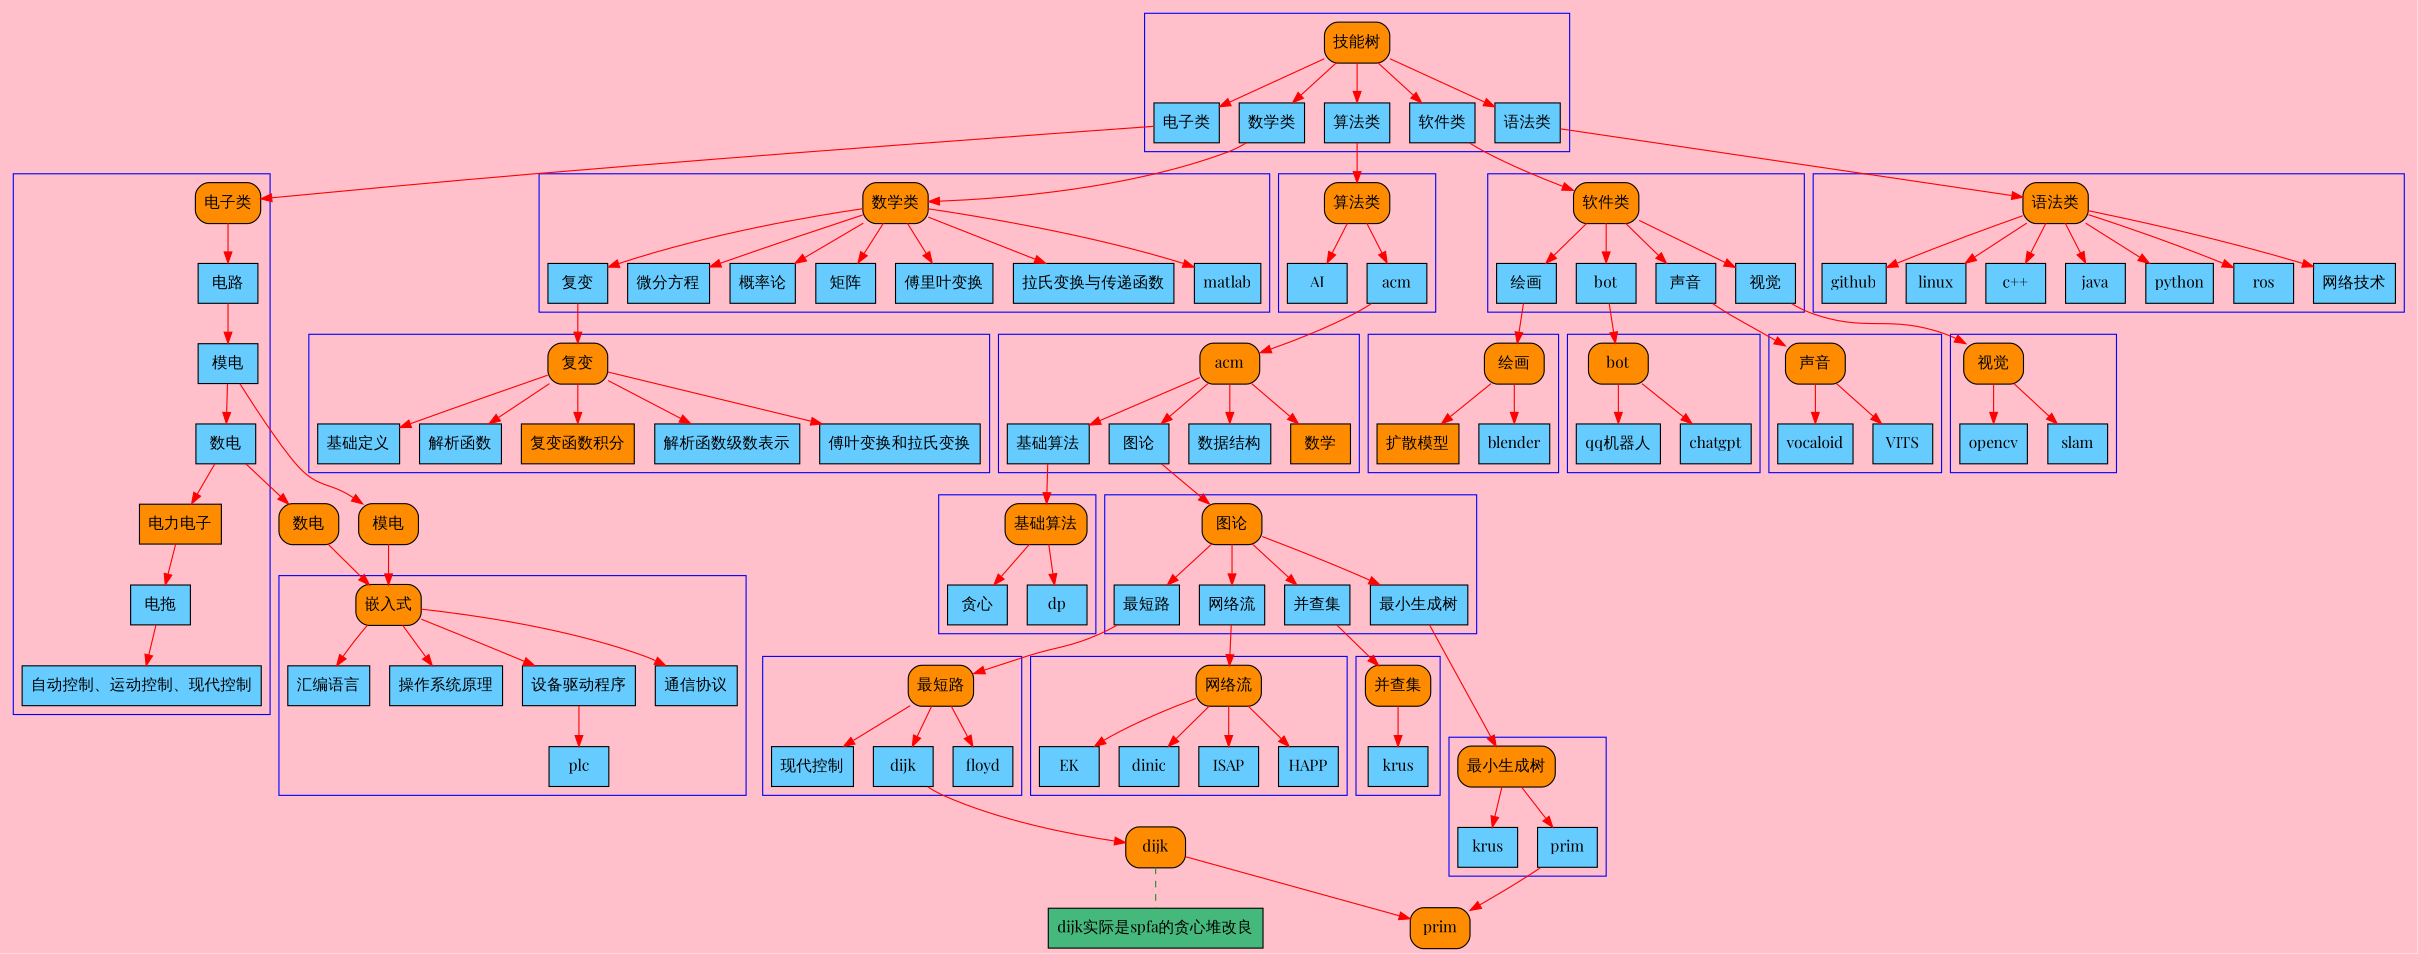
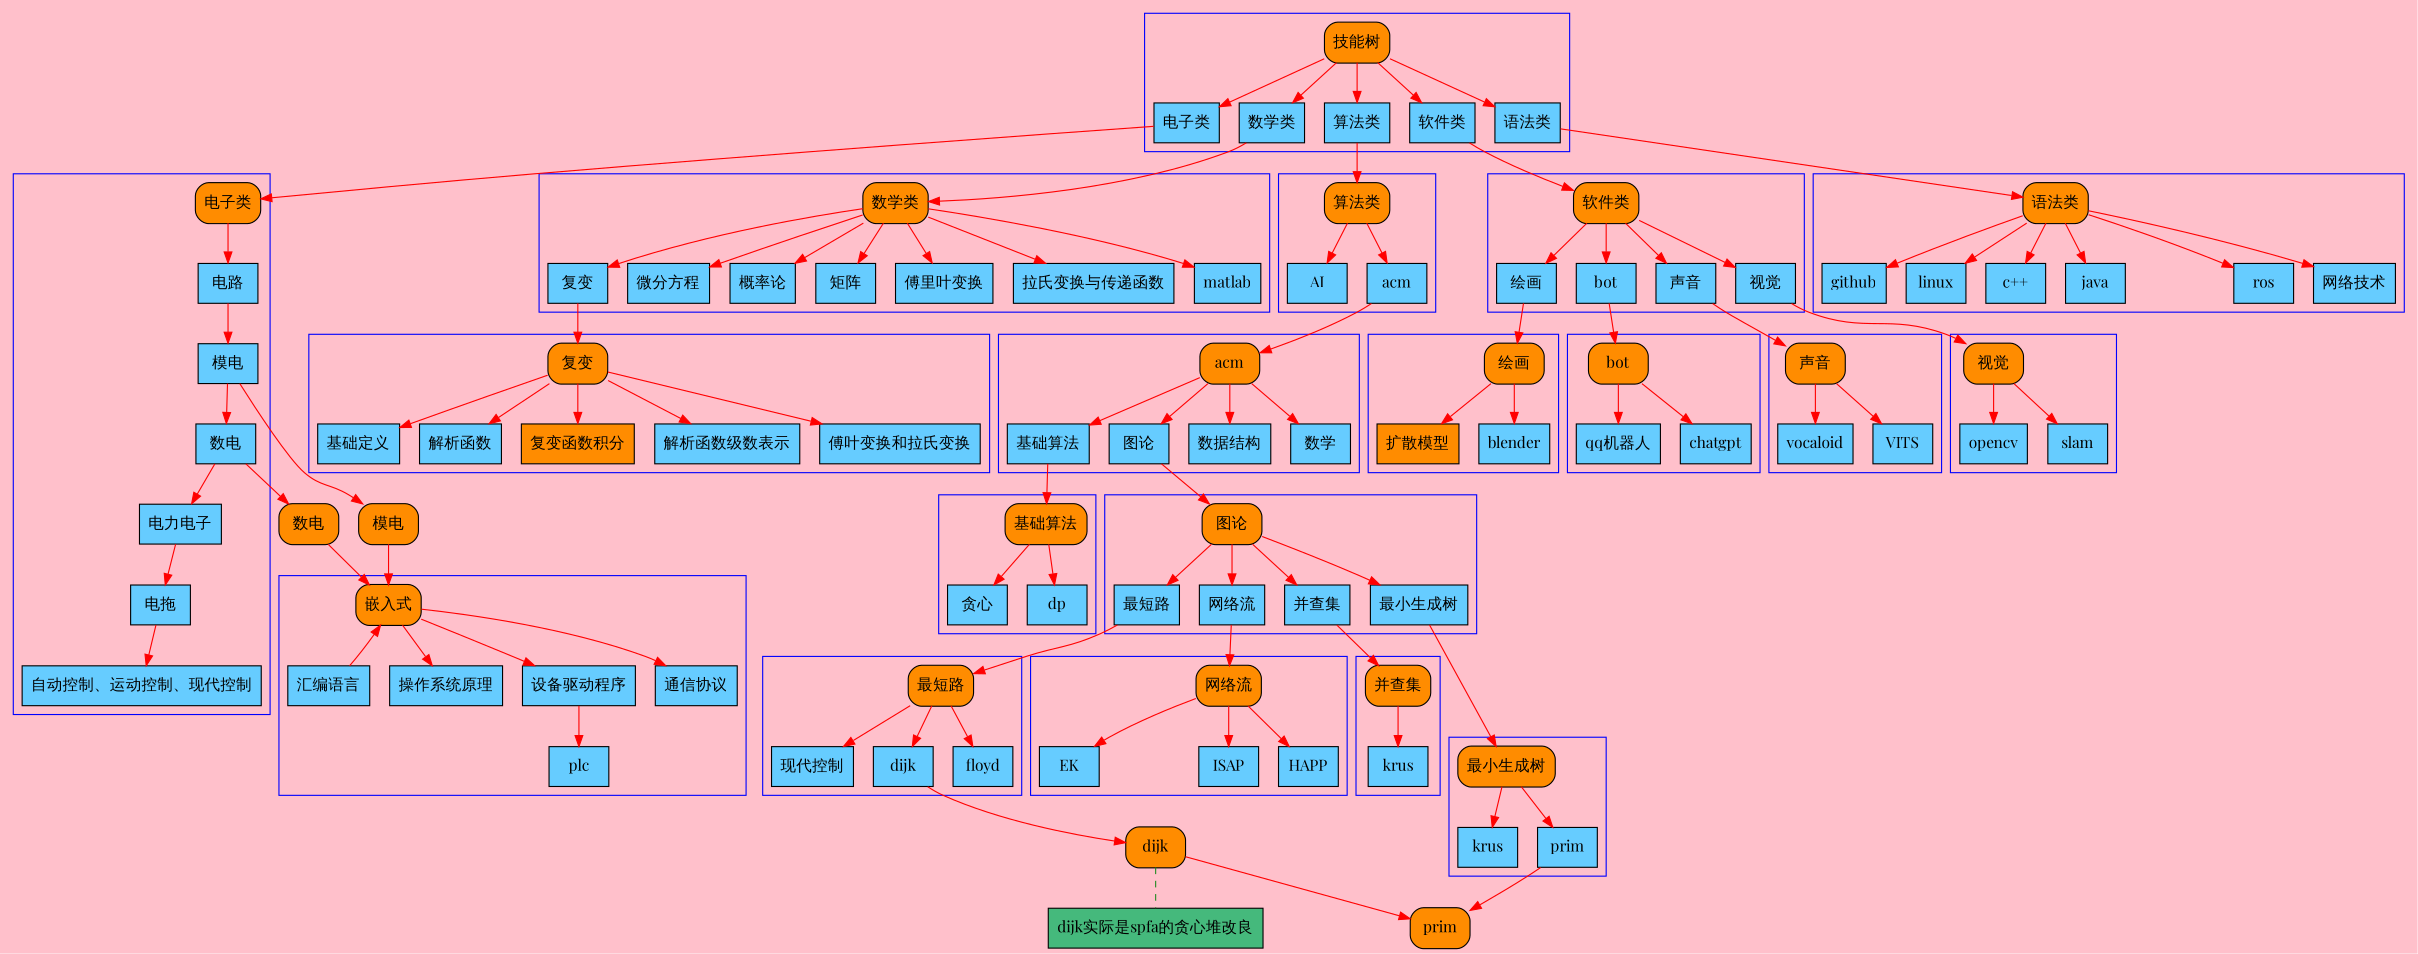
(2180, 283) -> none
(1321, 444) -> (1321, 444)
(180, 524) -> (180, 524)
(355, 641) -> (362, 650)
(1149, 767) -> none
